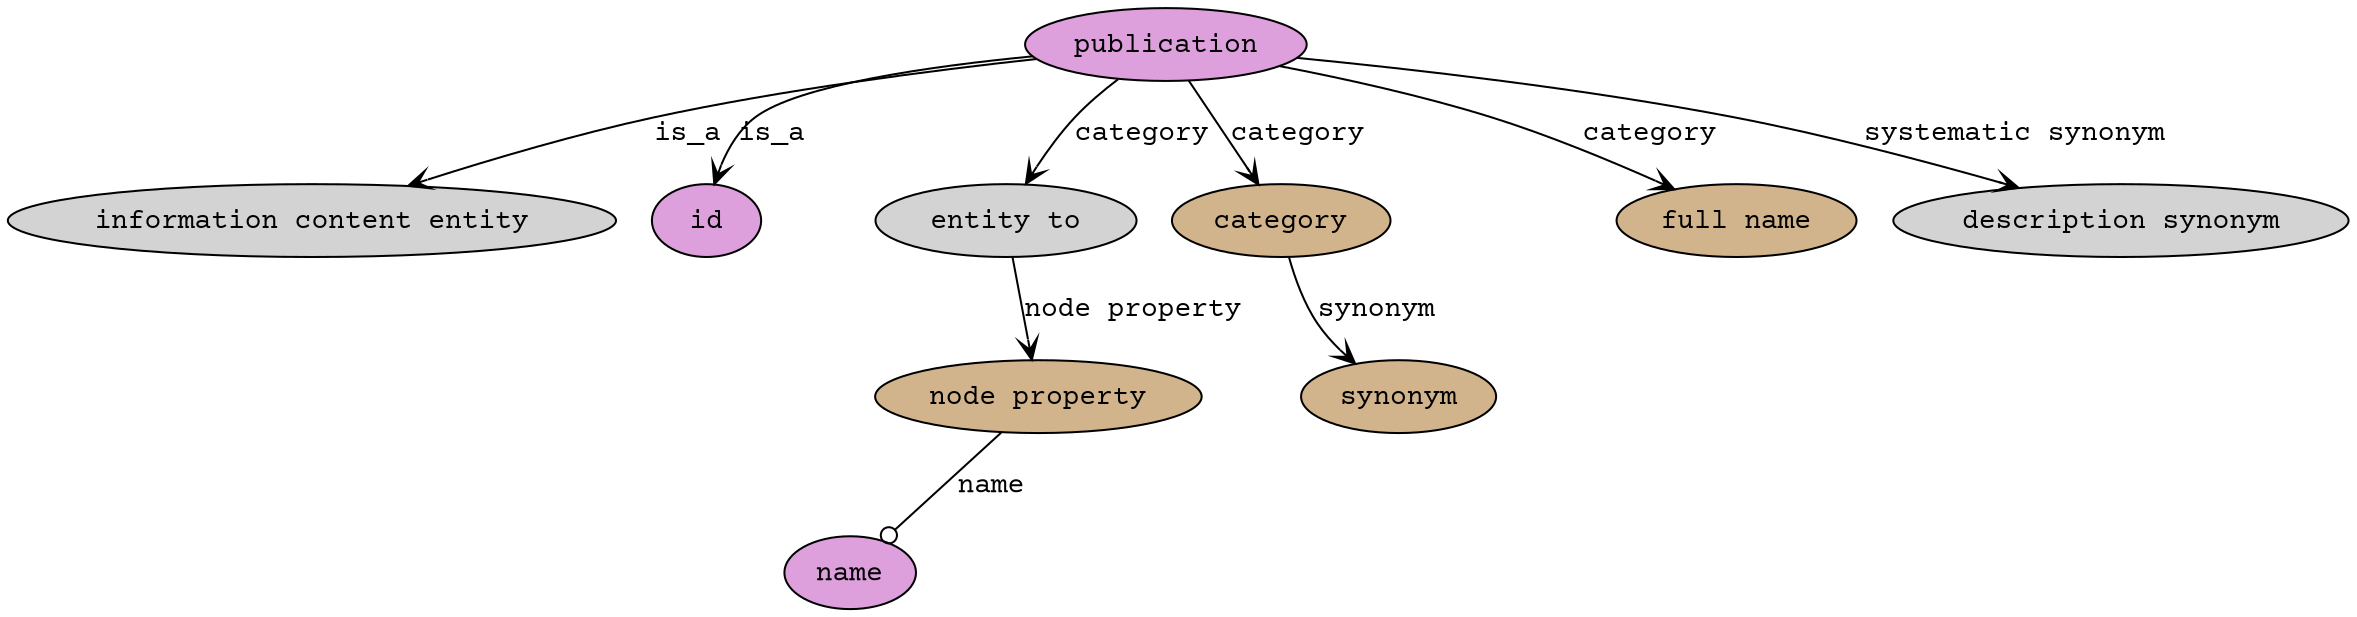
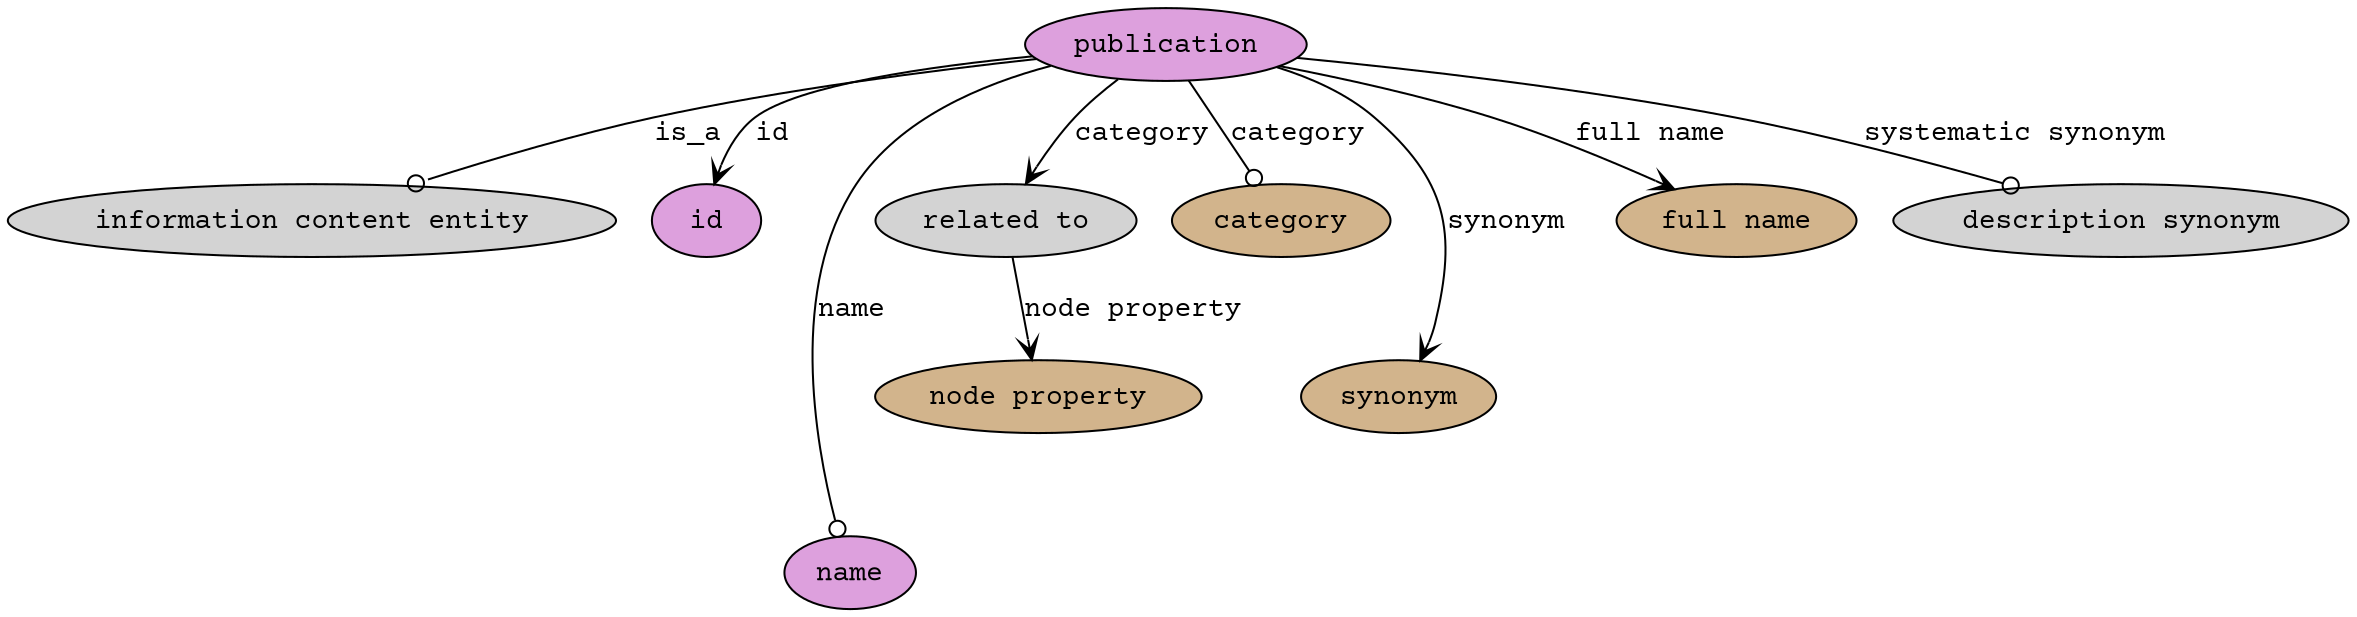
(729, 103) -> (729, 103)
(1653, 103) -> (1653, 103)
(1219, 126) -> (1219, 126)
(772, 133) -> (772, 133)
(1651, 133) -> (1651, 133)
(1006, 221) -> (1006, 221)
(1308, 307) -> (1421, 169)
(948, 481) -> (832, 235)
